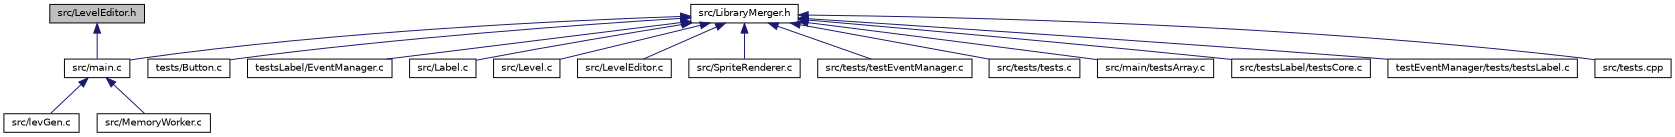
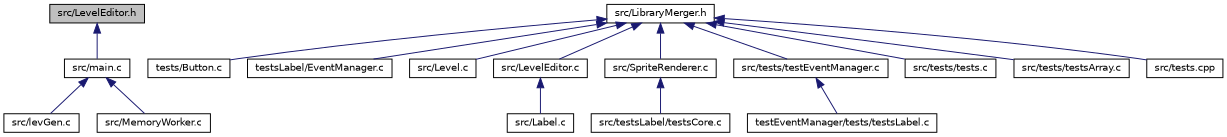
(405, 31) -> none
(1098, 38) -> (829, 100)
(1020, 39) -> (661, 101)
(579, 42) -> (540, 101)
(1156, 68) -> (1072, 68)
